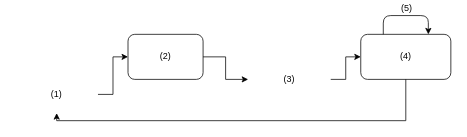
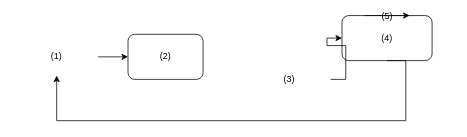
(405, 57) -> (387, 38)
(225, 75) -> none
(57, 94) -> (57, 57)
